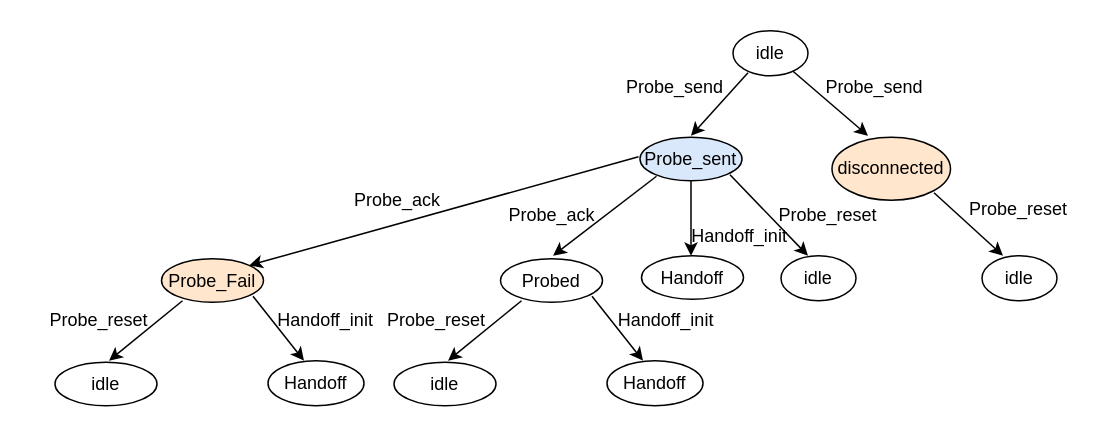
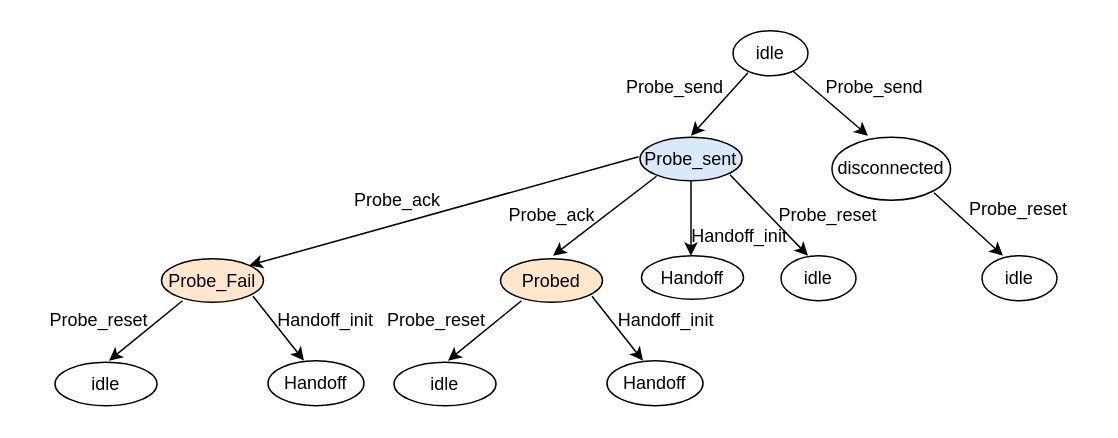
(891, 169) -> (891, 169)
(551, 281) -> (551, 281)
